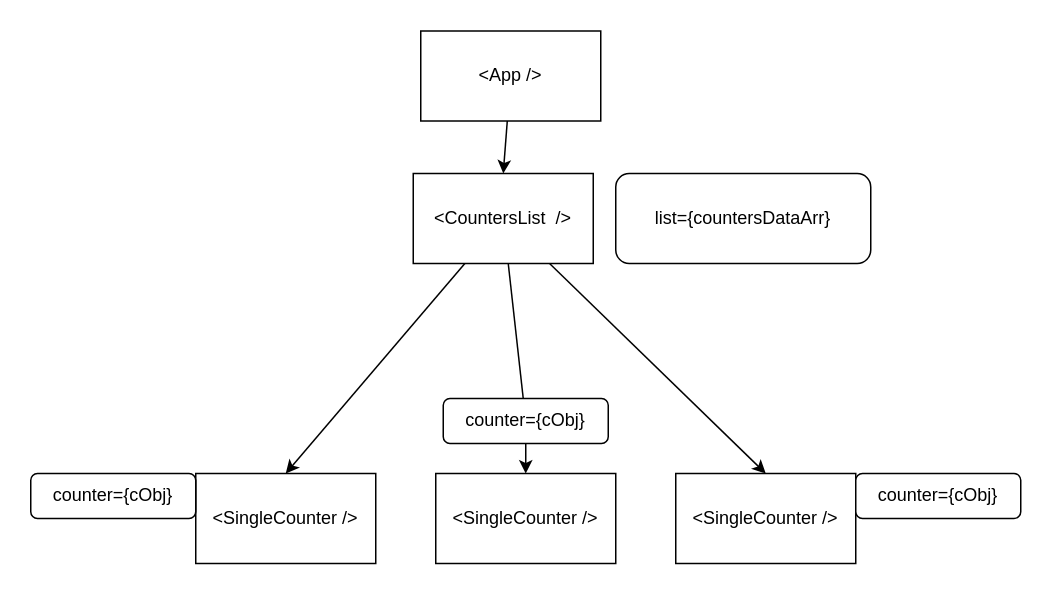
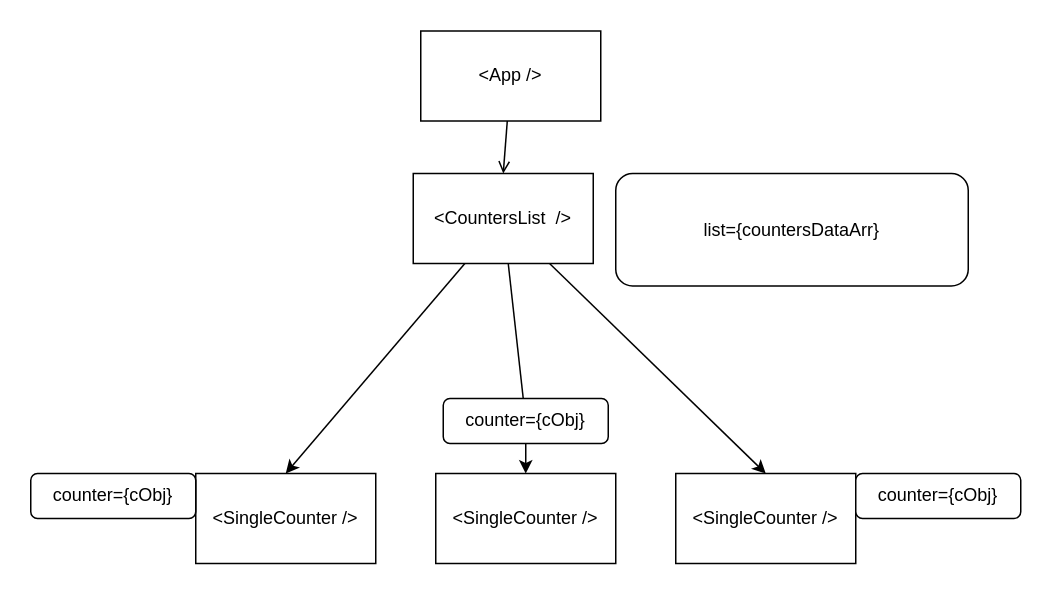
(504, 162) -> (504, 164)
(743, 218) -> (792, 230)
